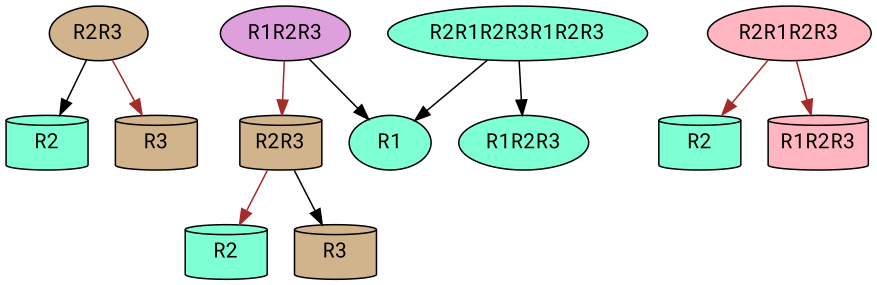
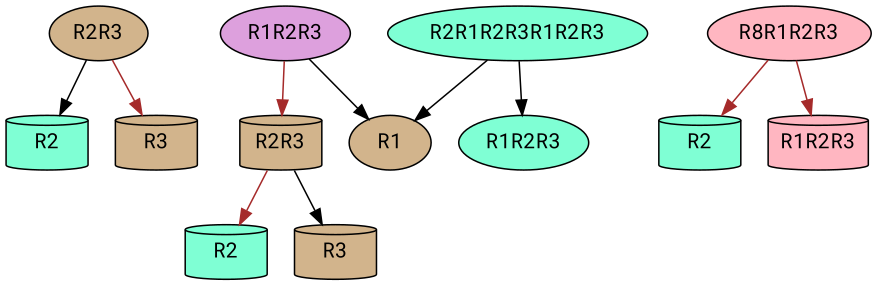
(789, 33) -> (789, 33)
(390, 143) -> (390, 143)
